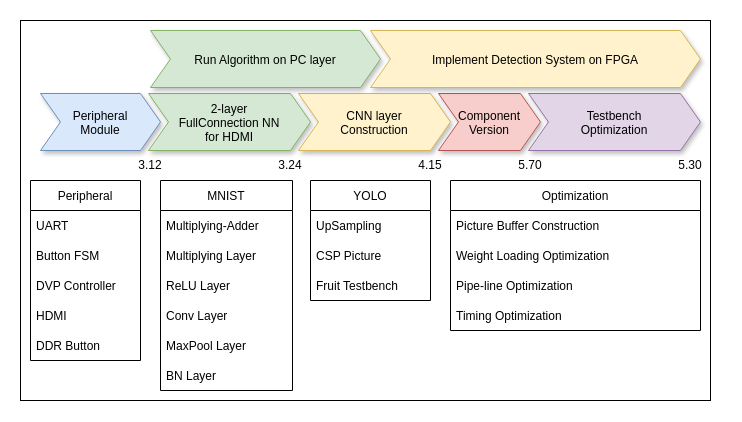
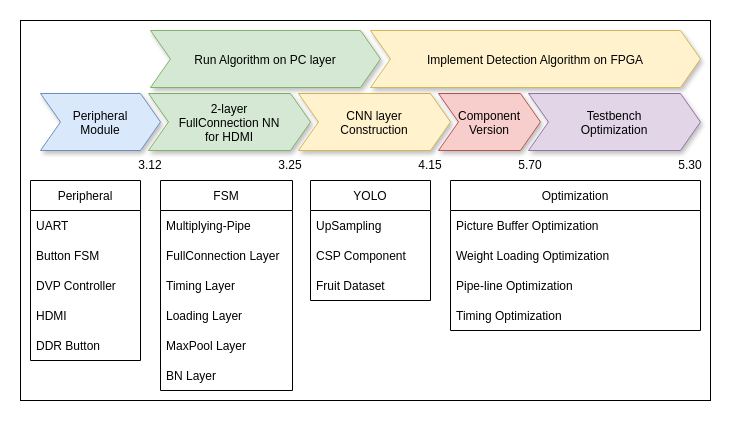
(535, 60) -> (535, 60)
(291, 166) -> (291, 166)
(226, 196) -> (226, 196)
(217, 226) -> (212, 226)
(540, 226) -> (537, 226)
(215, 256) -> (227, 256)
(350, 256) -> (358, 256)
(198, 286) -> (202, 286)
(363, 286) -> (357, 286)
(198, 316) -> (207, 316)
